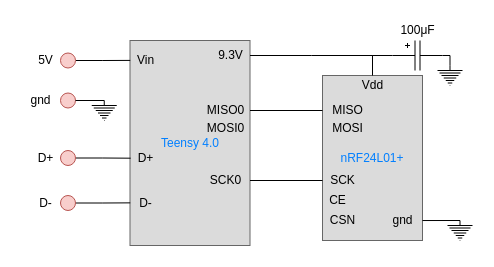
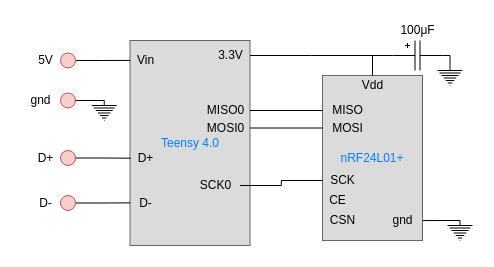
(231, 56) -> (231, 56)
none -> (286, 128)
(225, 181) -> (215, 186)
